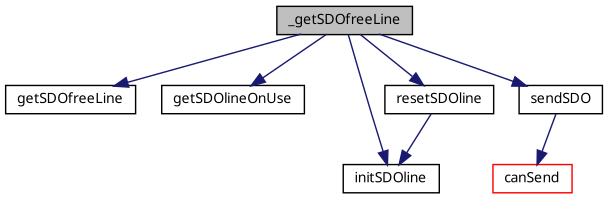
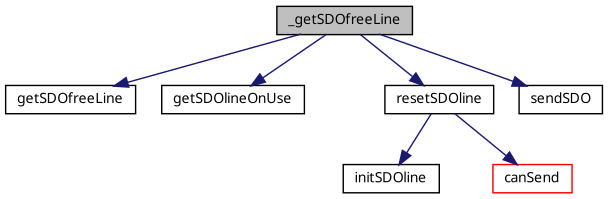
(365, 93) -> none
(549, 132) -> (480, 134)
